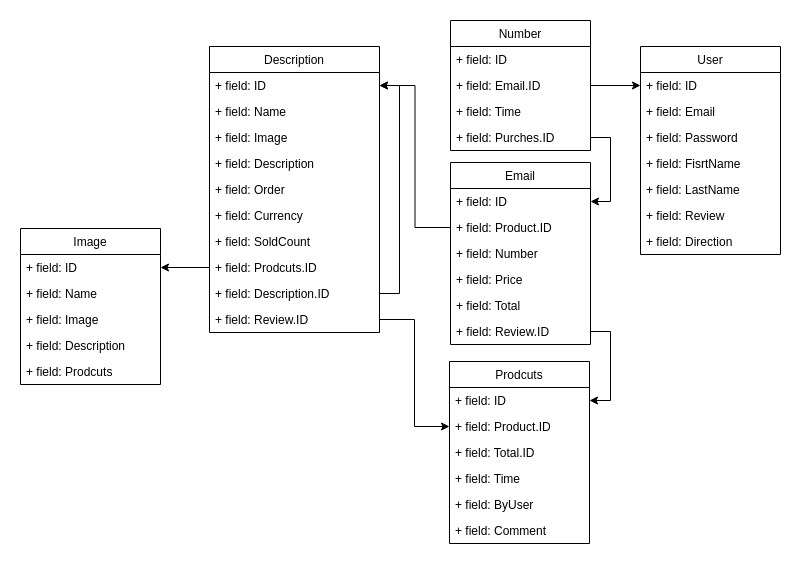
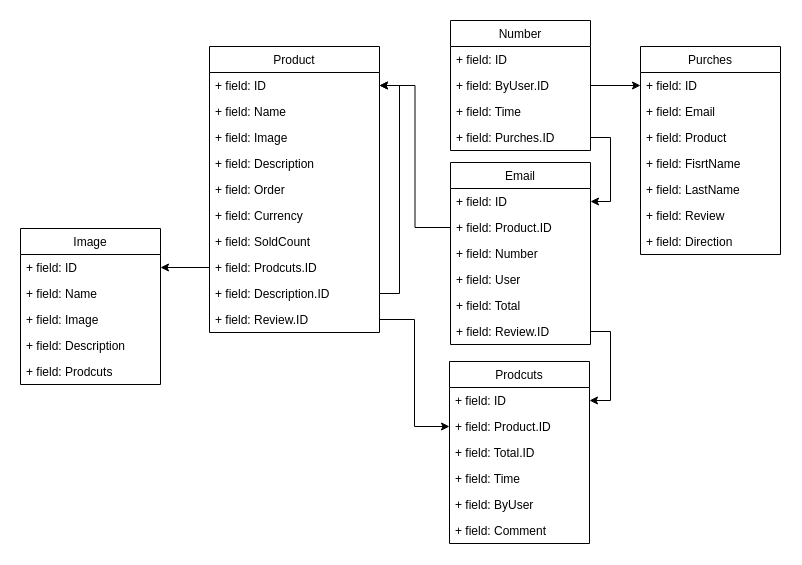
(294, 60) -> (294, 60)
(710, 60) -> (710, 60)
(501, 86) -> (507, 86)
(695, 138) -> (692, 138)
(494, 280) -> (492, 280)
